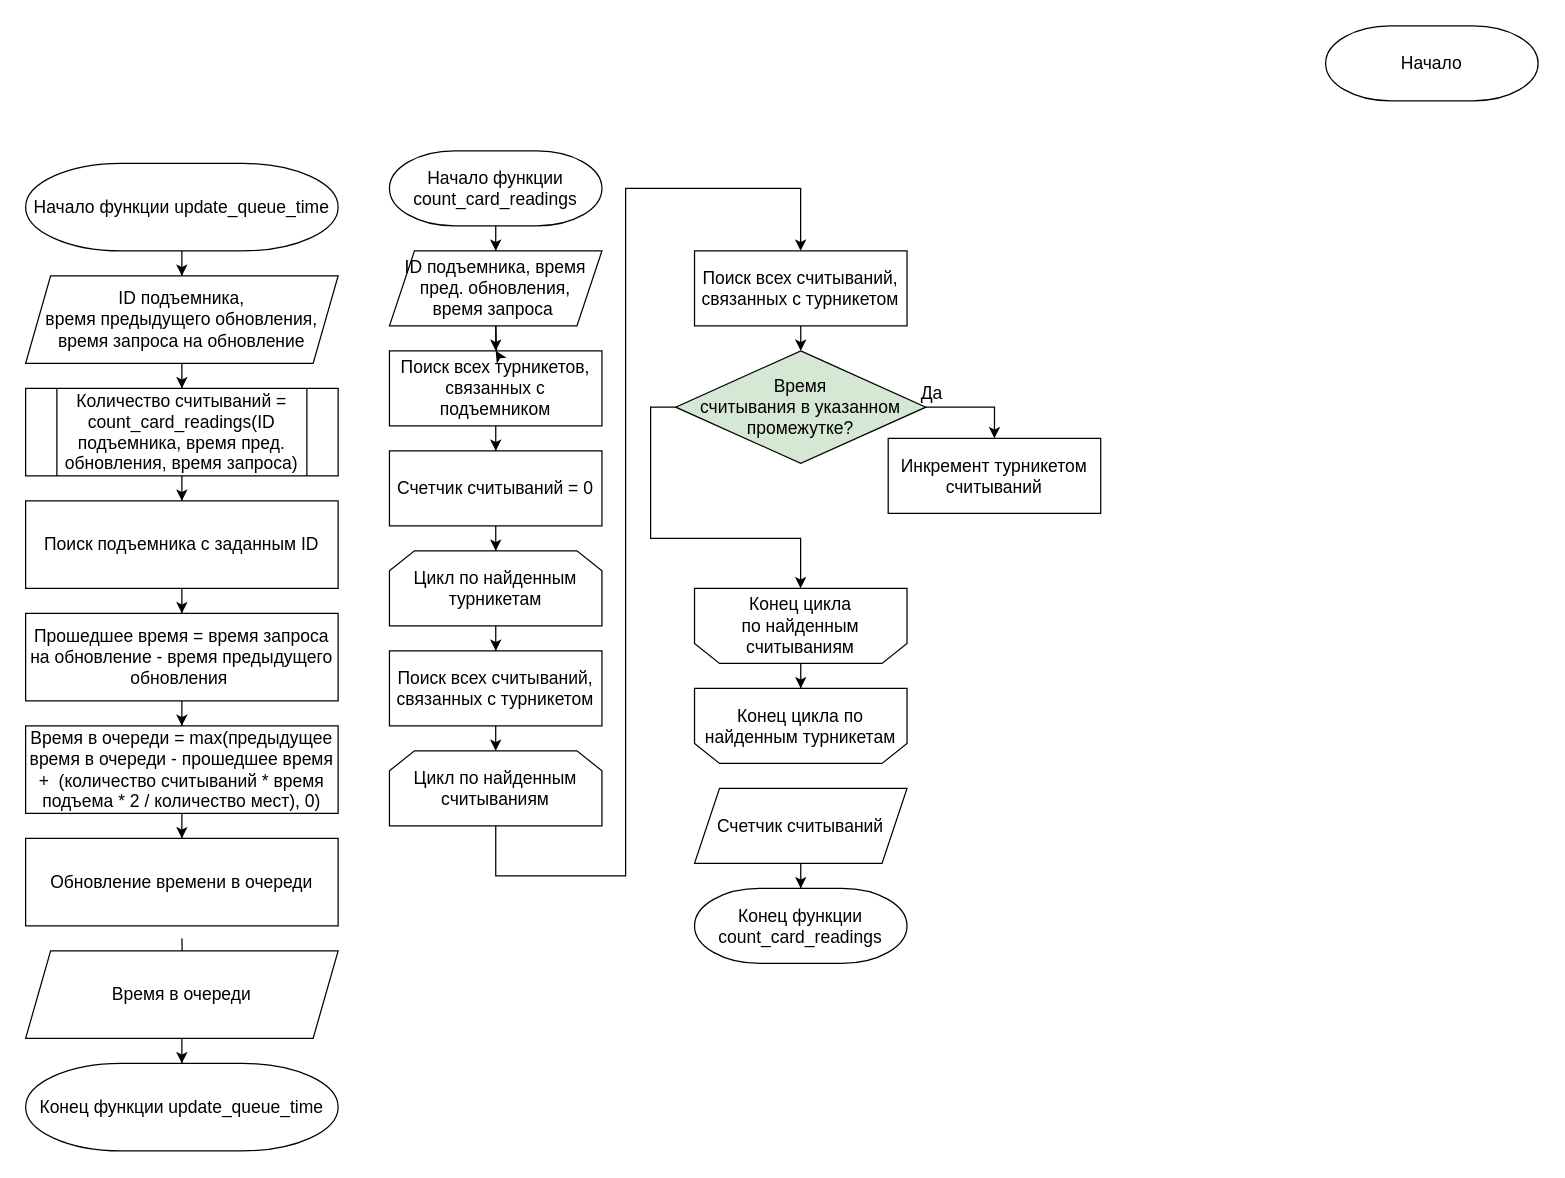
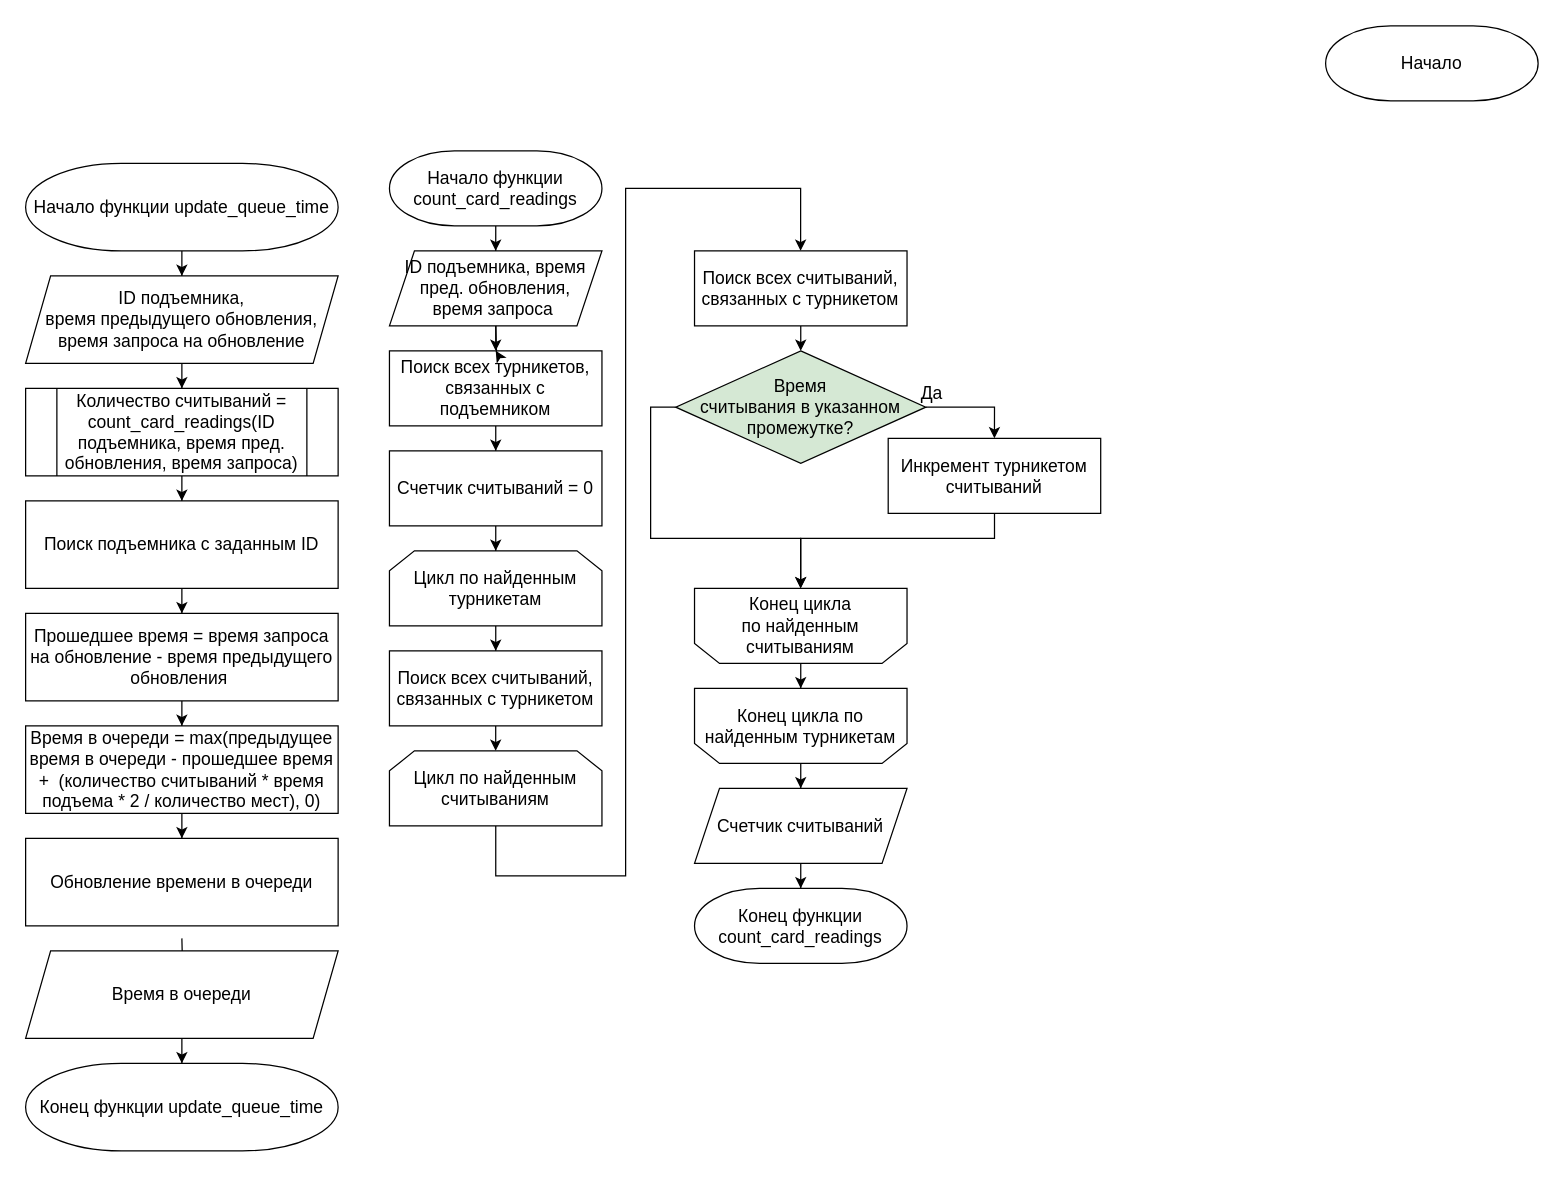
none -> (911, 538)
none -> (801, 780)
